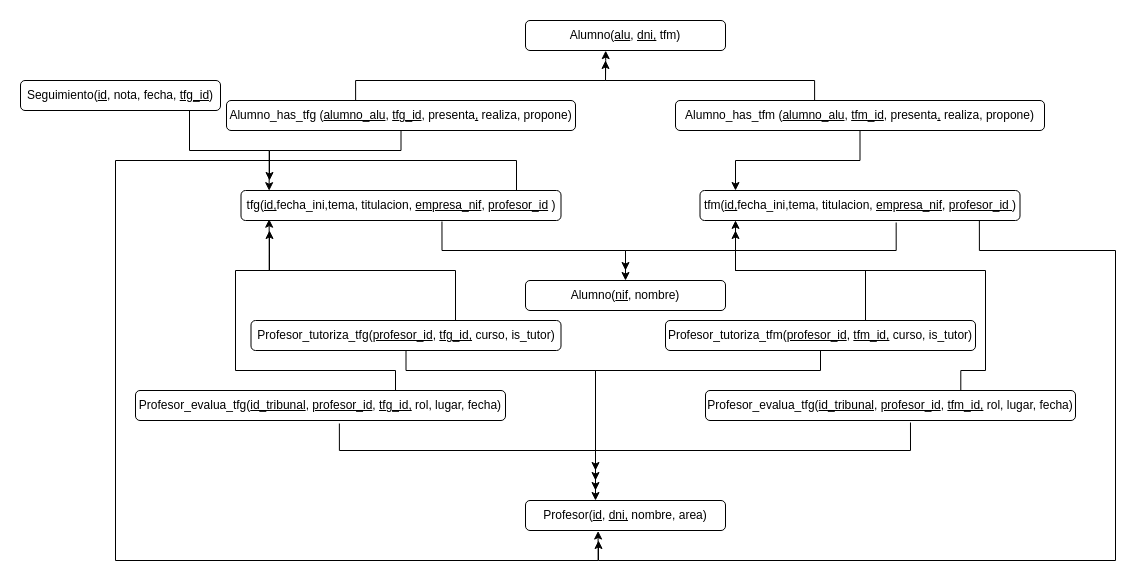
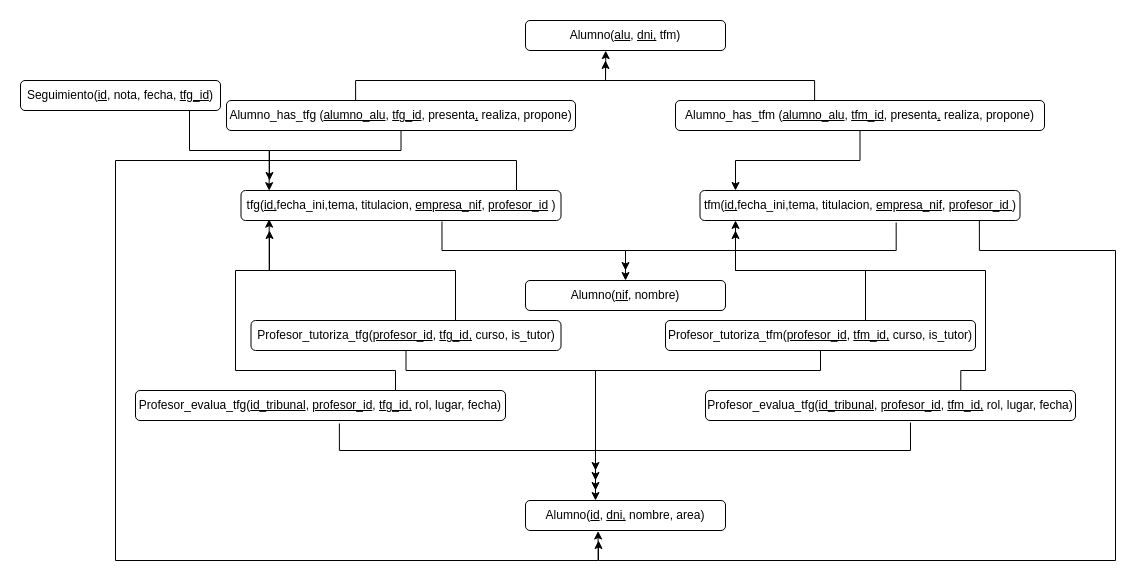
(626, 516) -> (626, 516)
